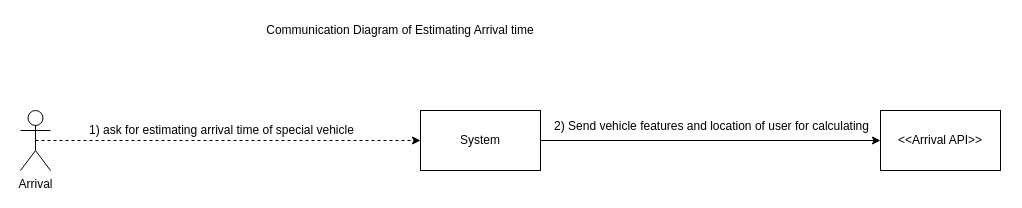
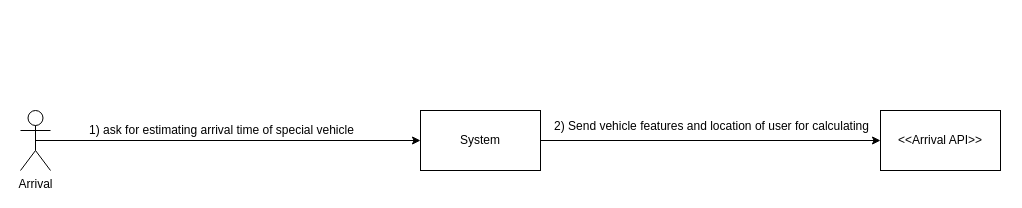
(401, 31) -> none
(225, 141) -> (225, 141)
